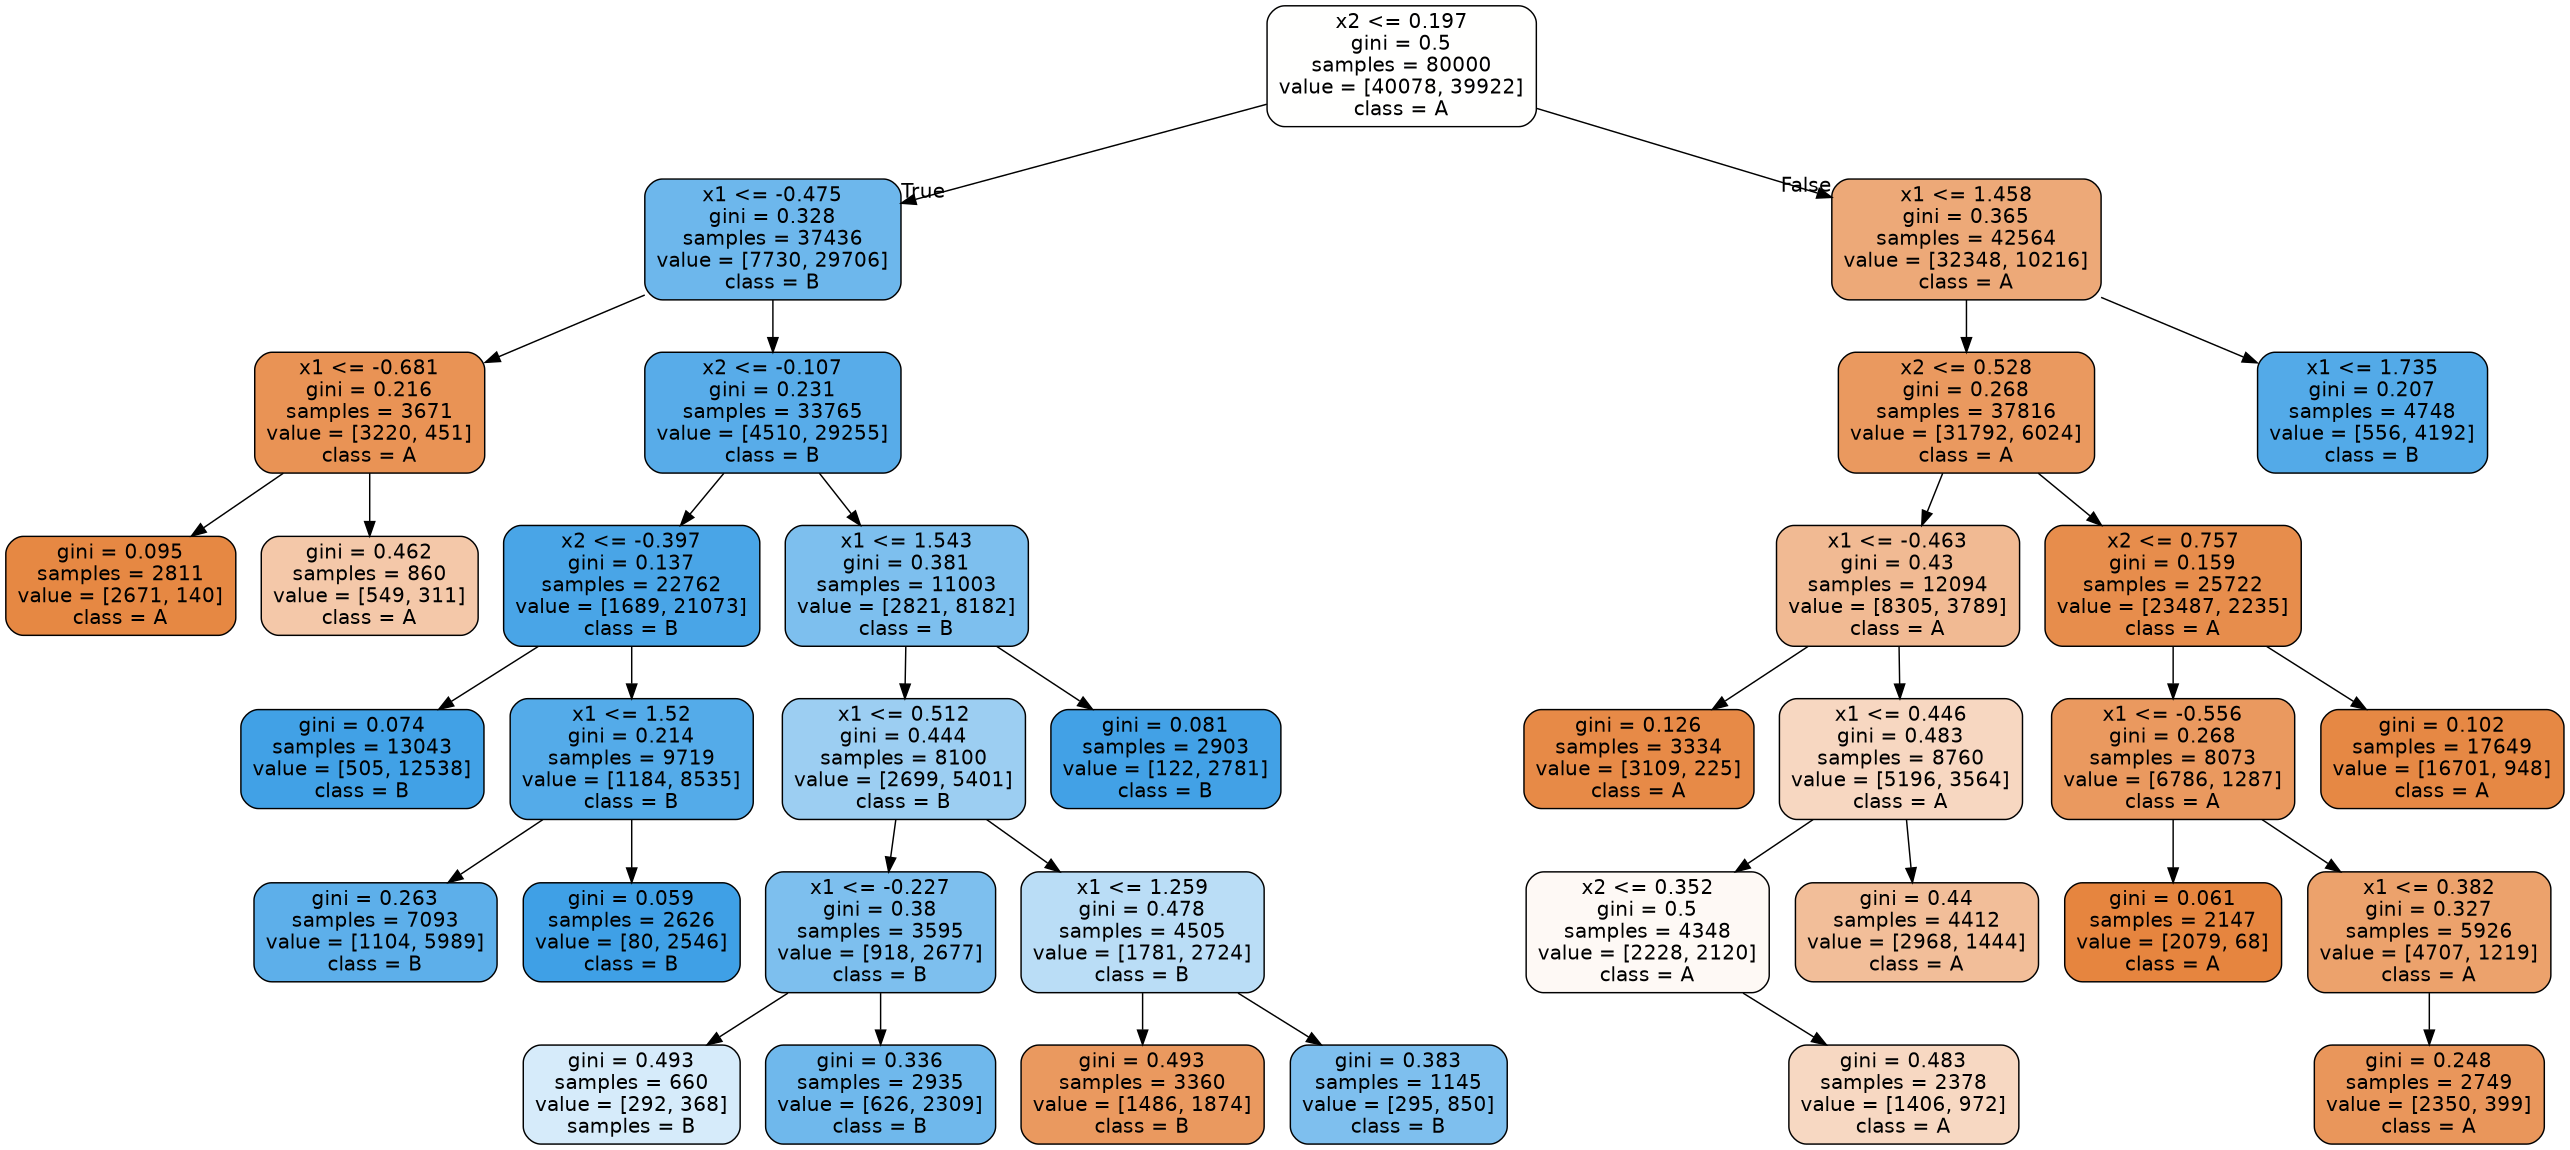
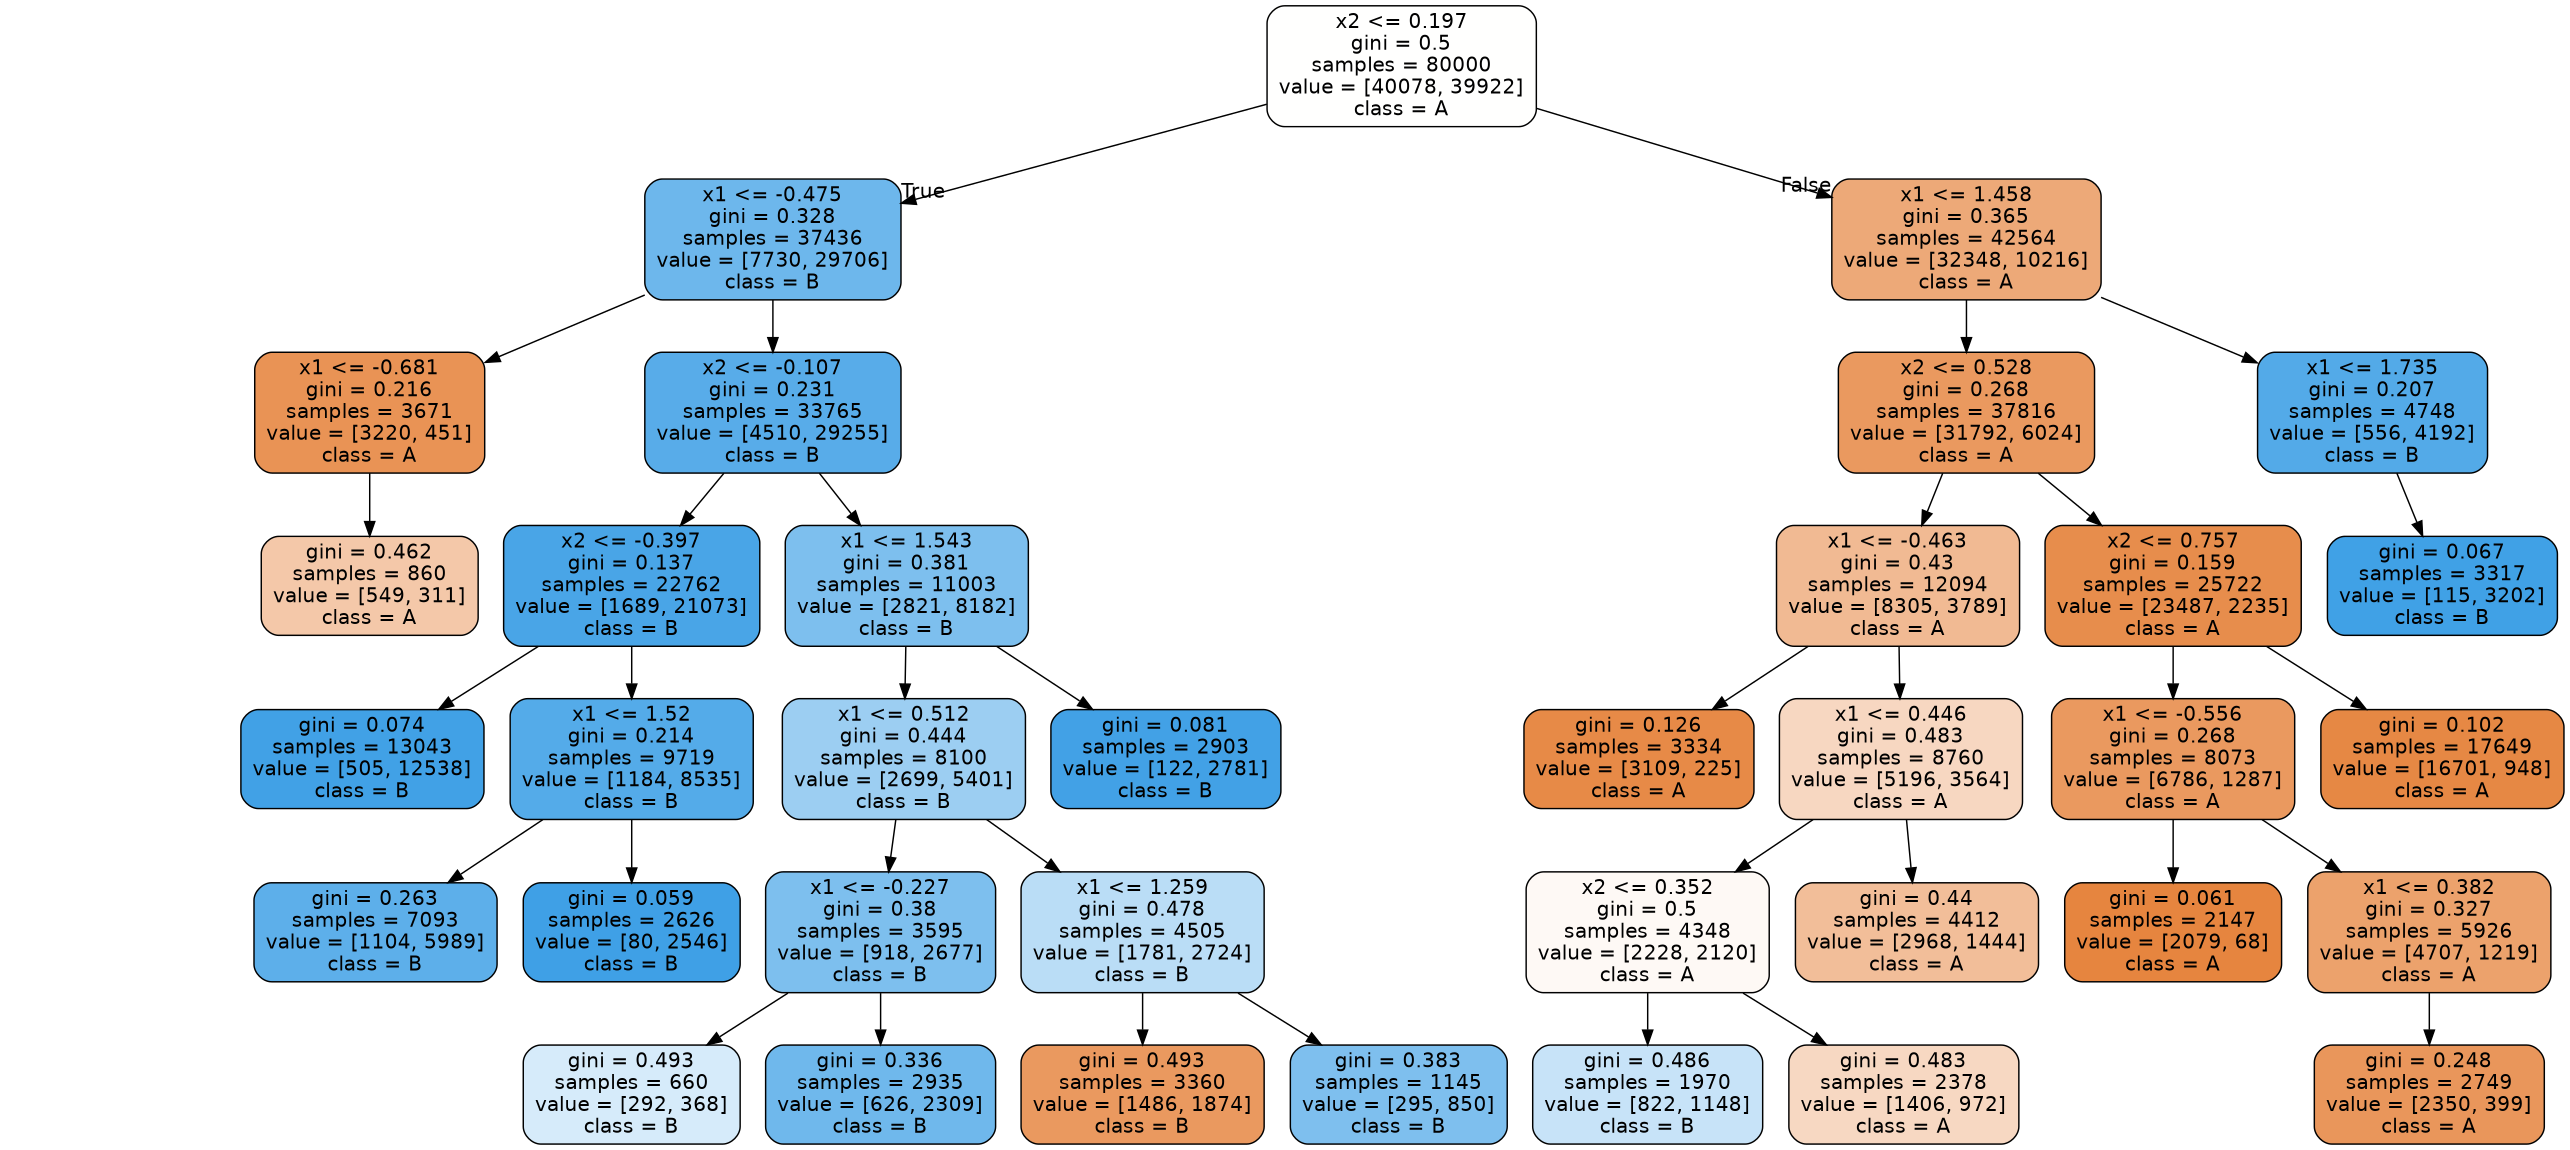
(121, 586) -> none
none -> (2442, 586)
(632, 1095) -> (632, 1095)
none -> (1648, 1095)
